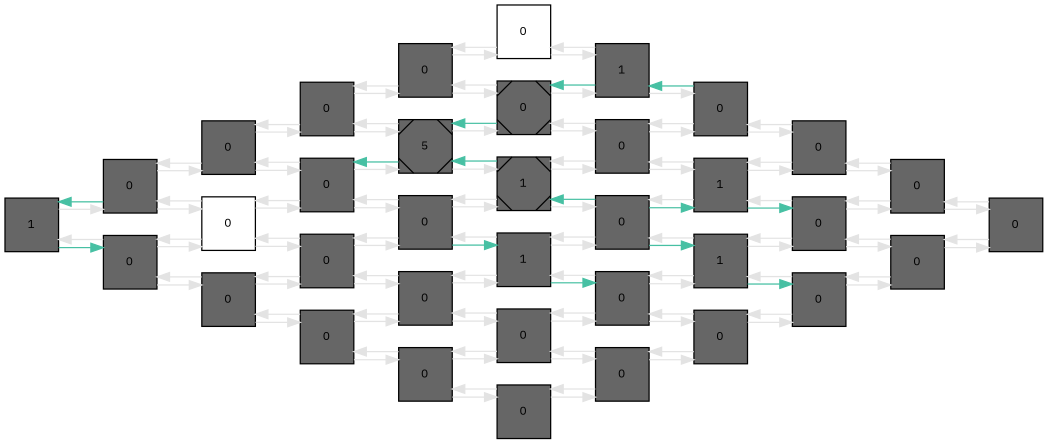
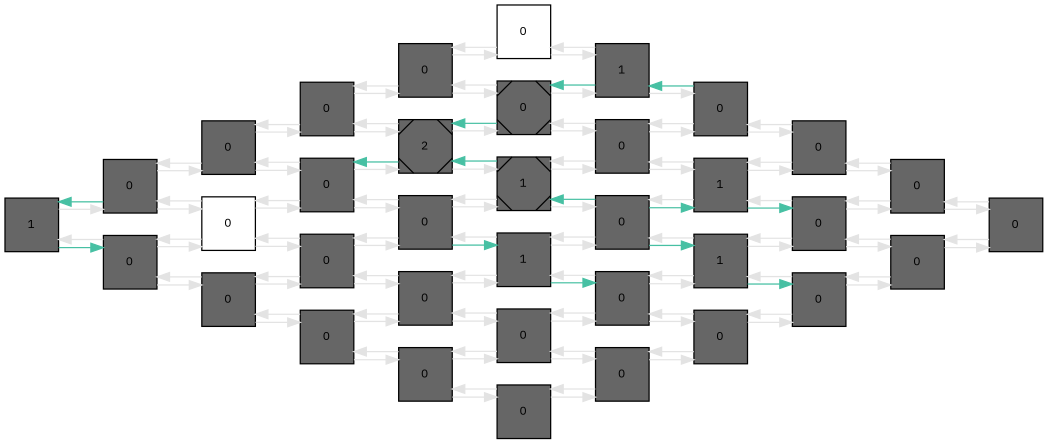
(425, 146) -> (425, 146)
